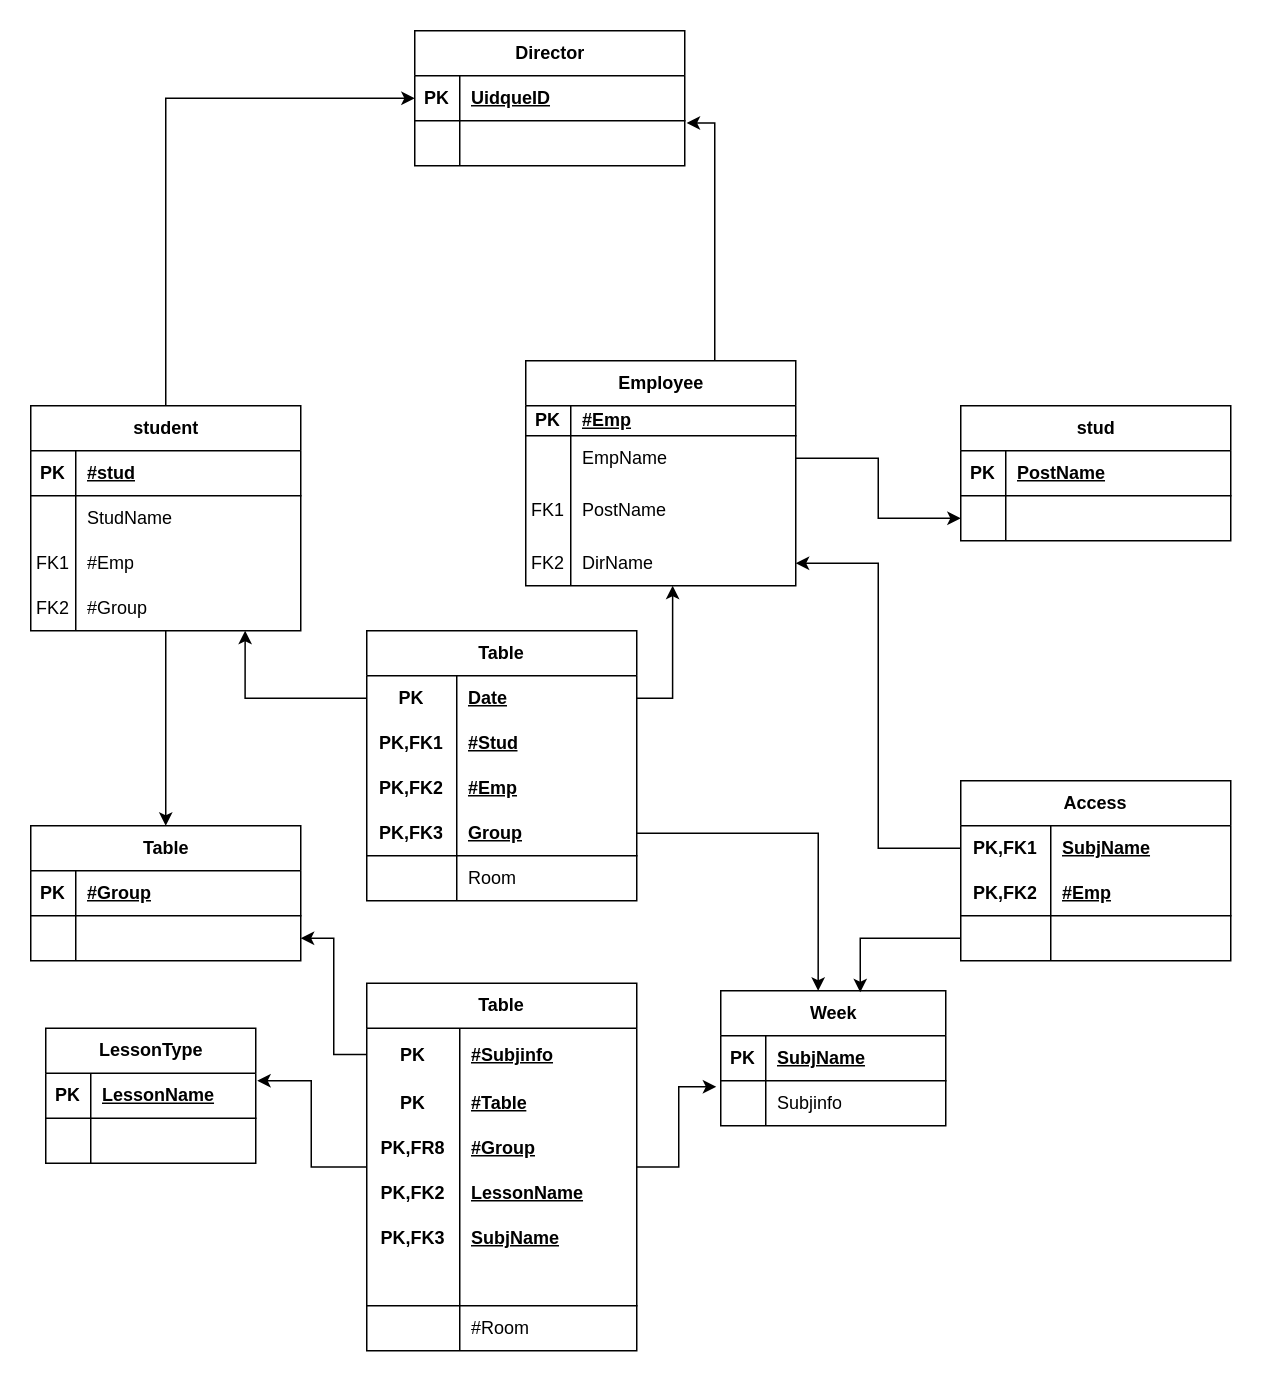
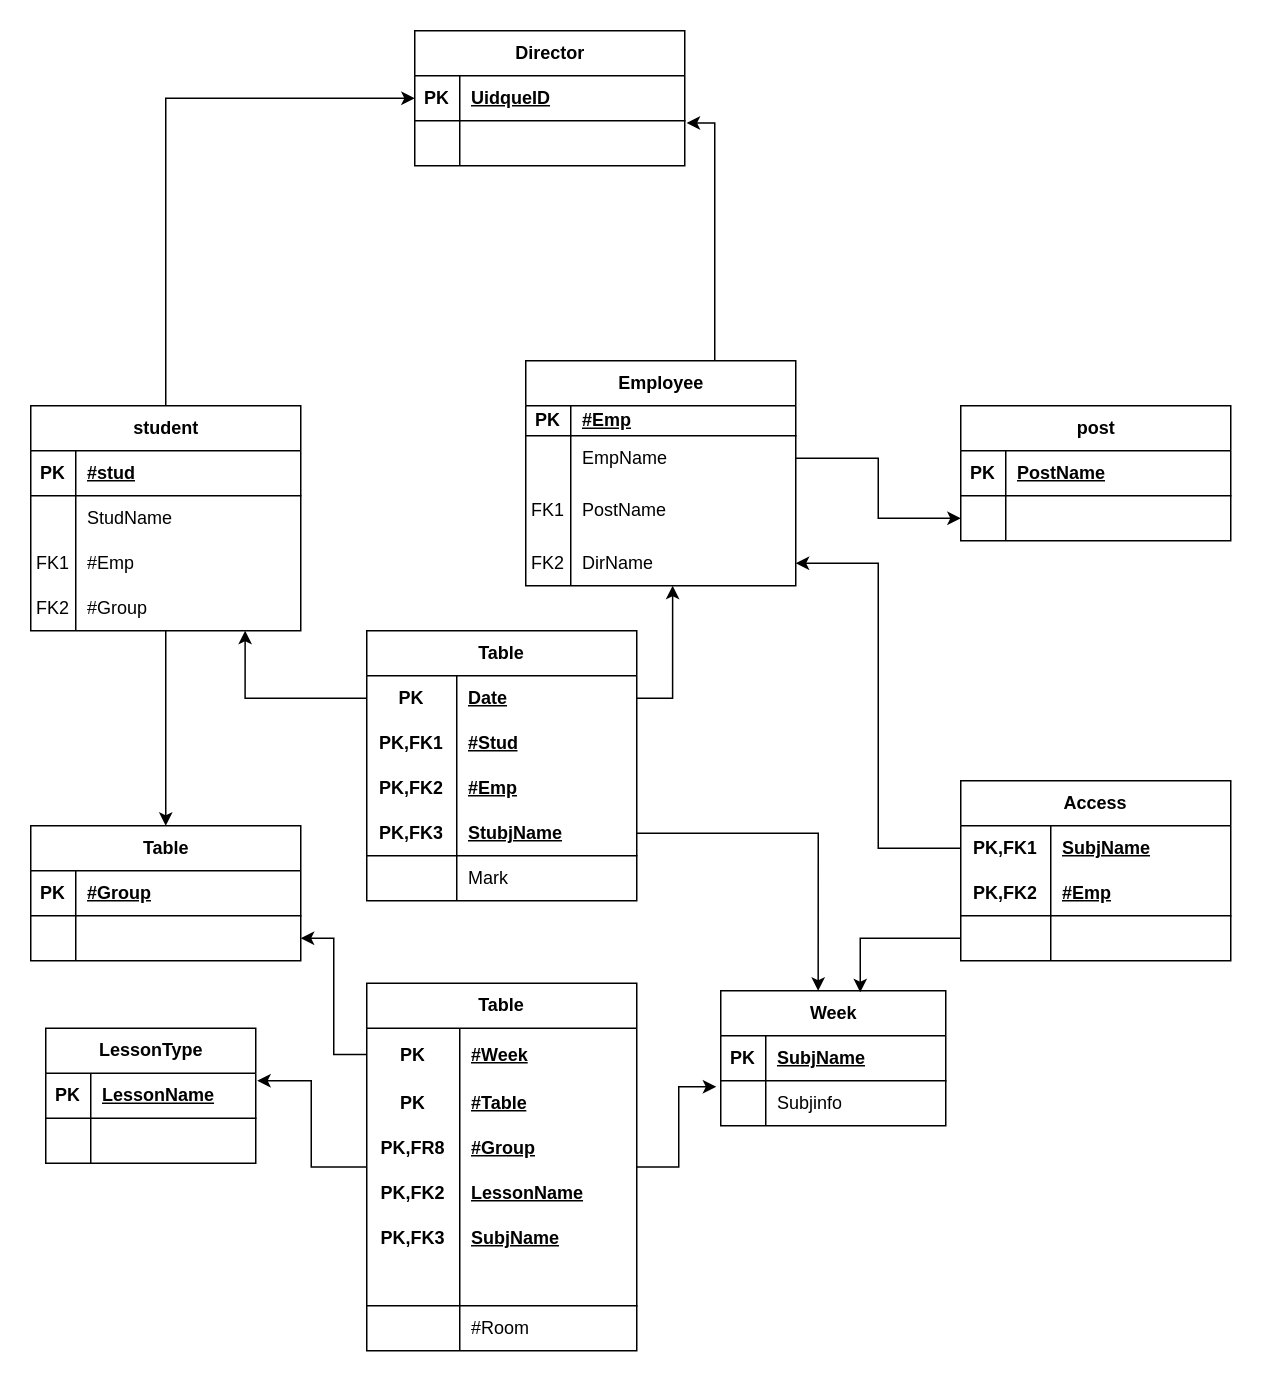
(1097, 428) -> (1097, 428)
(494, 833) -> (514, 833)
(489, 878) -> (489, 878)
(515, 1055) -> (497, 1055)
